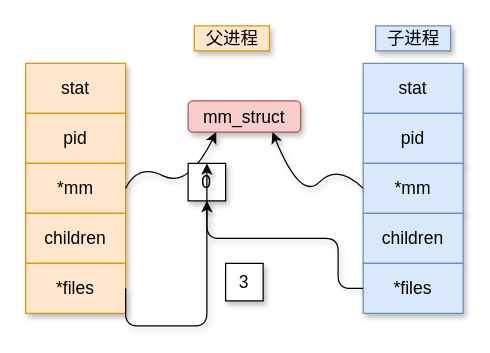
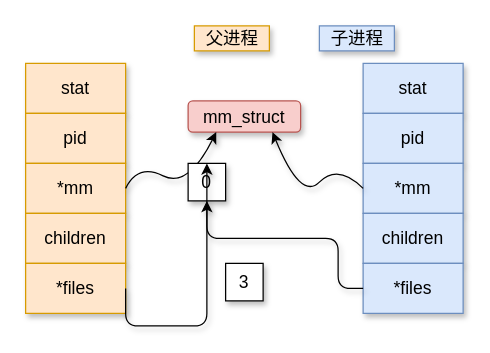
(413, 38) -> (357, 38)
